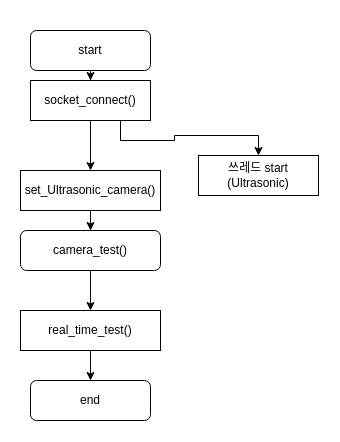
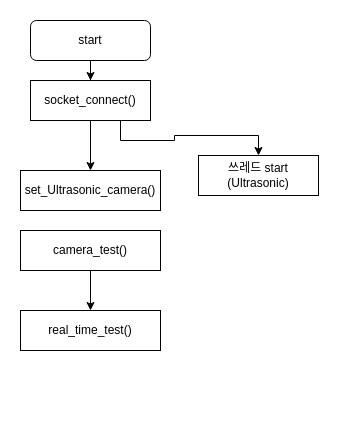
(91, 51) -> (91, 41)
(91, 225) -> none
(91, 251) -> (91, 251)
(91, 362) -> none
(91, 401) -> none
